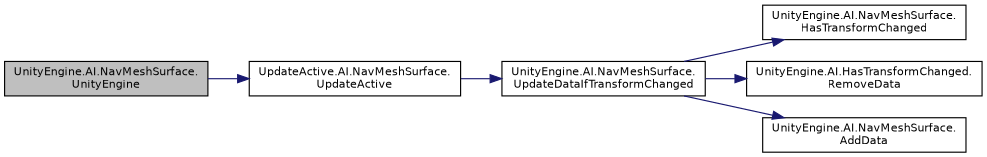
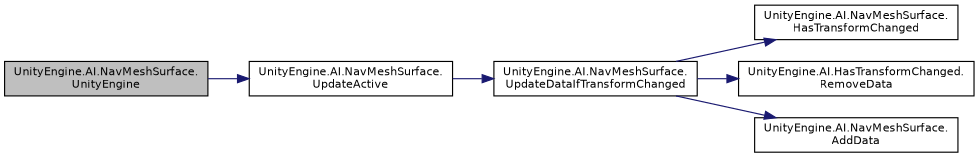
(355, 79) -> (351, 79)
